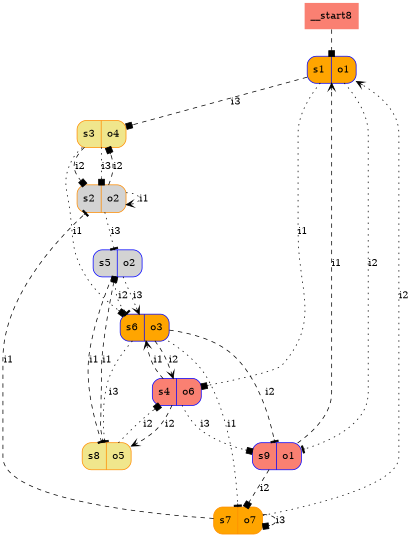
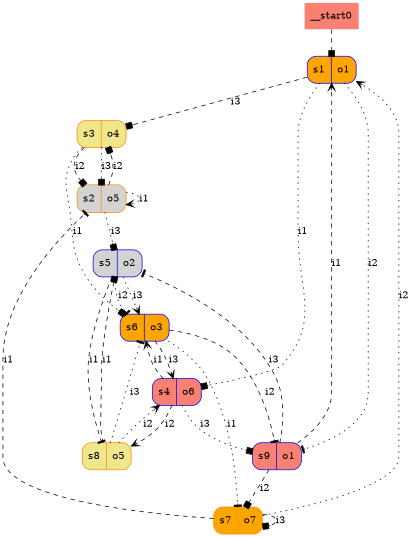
(332, 16) -> (332, 16)
(114, 198) -> (114, 198)
(109, 228) -> (109, 228)
none -> (245, 337)
(174, 360) -> (174, 360)
(107, 387) -> (125, 394)
(136, 426) -> (136, 426)
